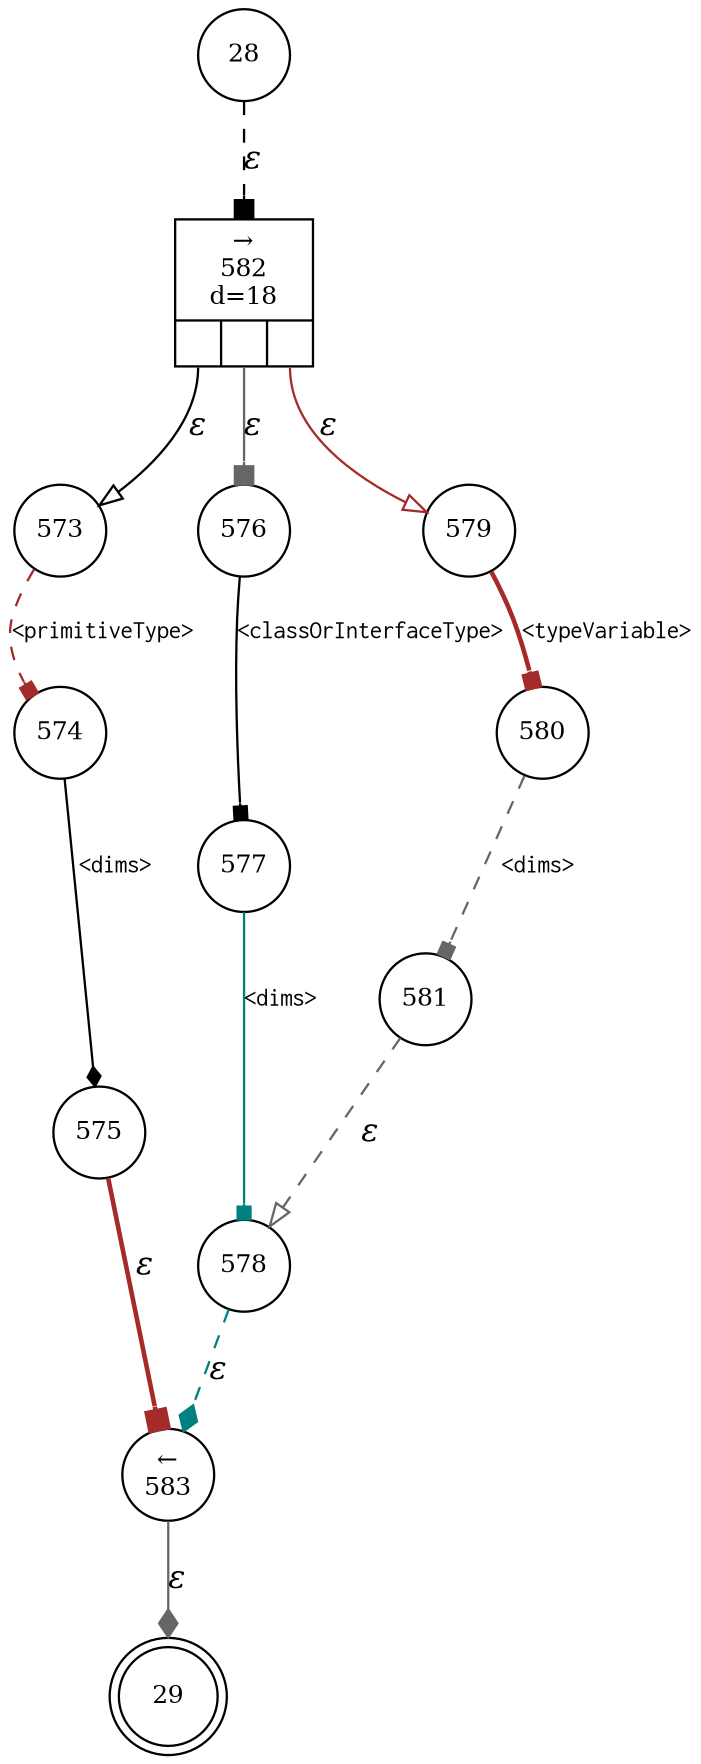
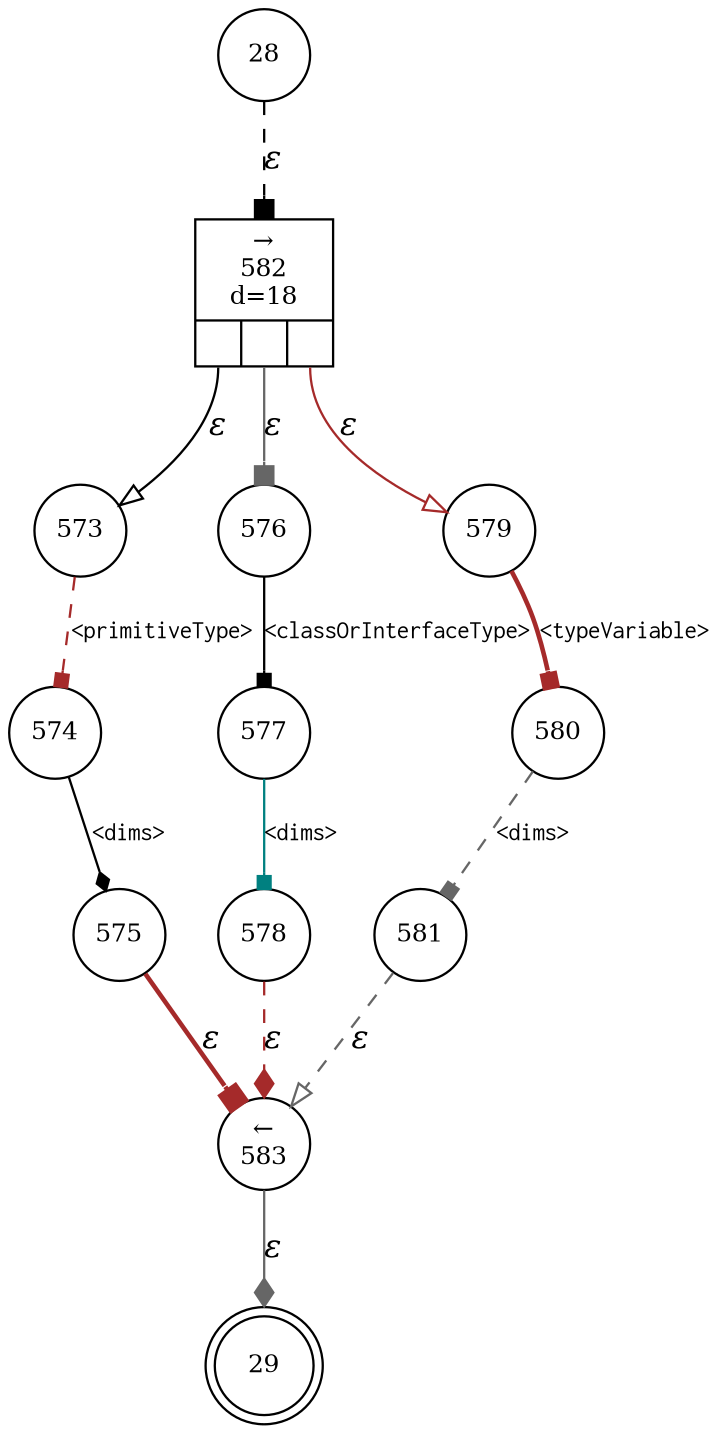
(342, 1123) -> (349, 1030)
(211, 1357) -> (264, 1026)
